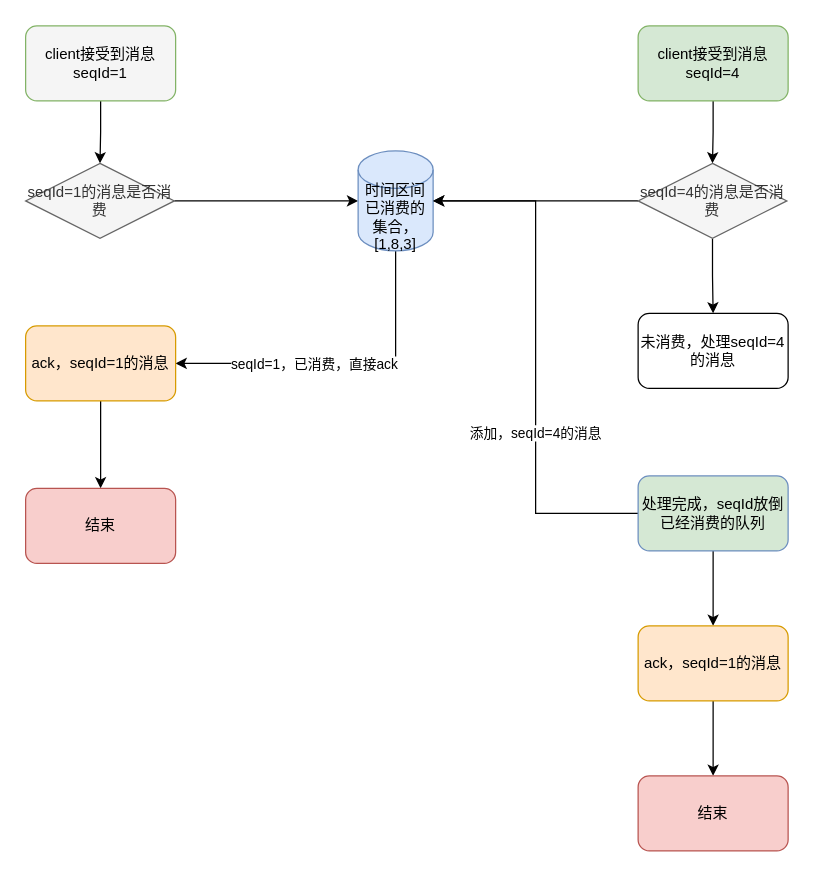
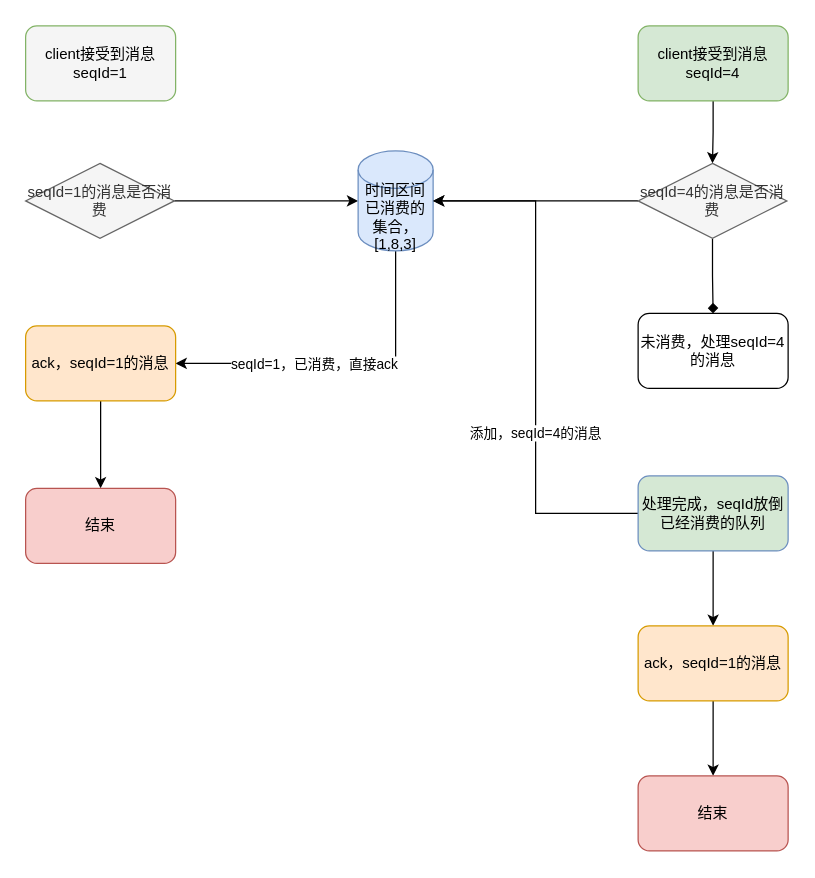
(101, 128) -> none
(713, 303) -> (713, 302)
